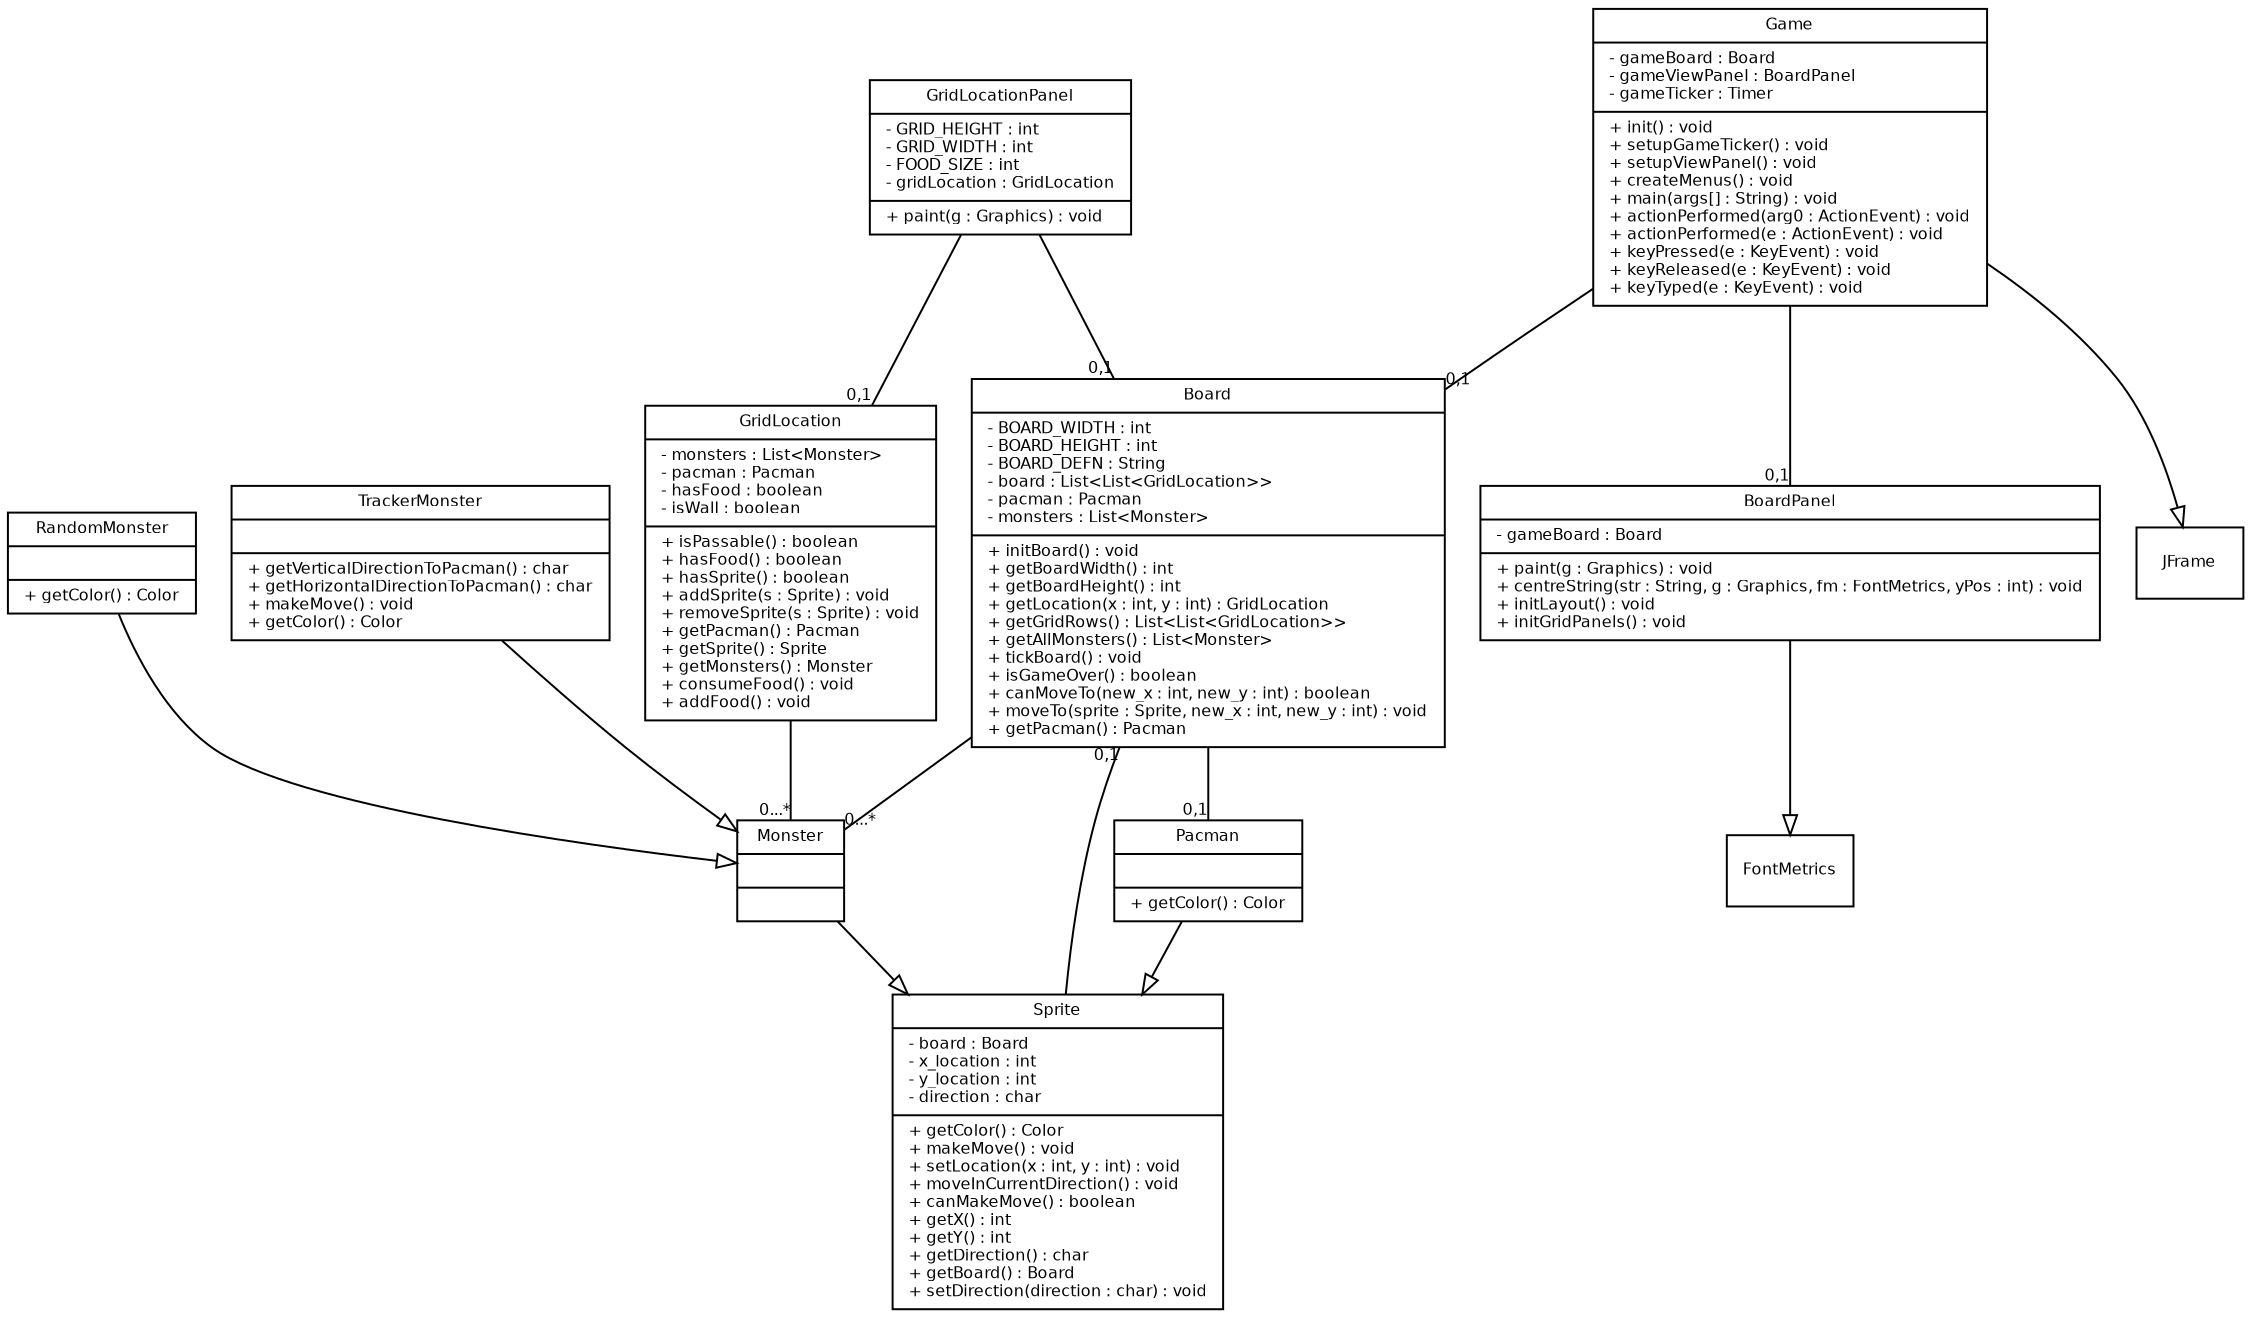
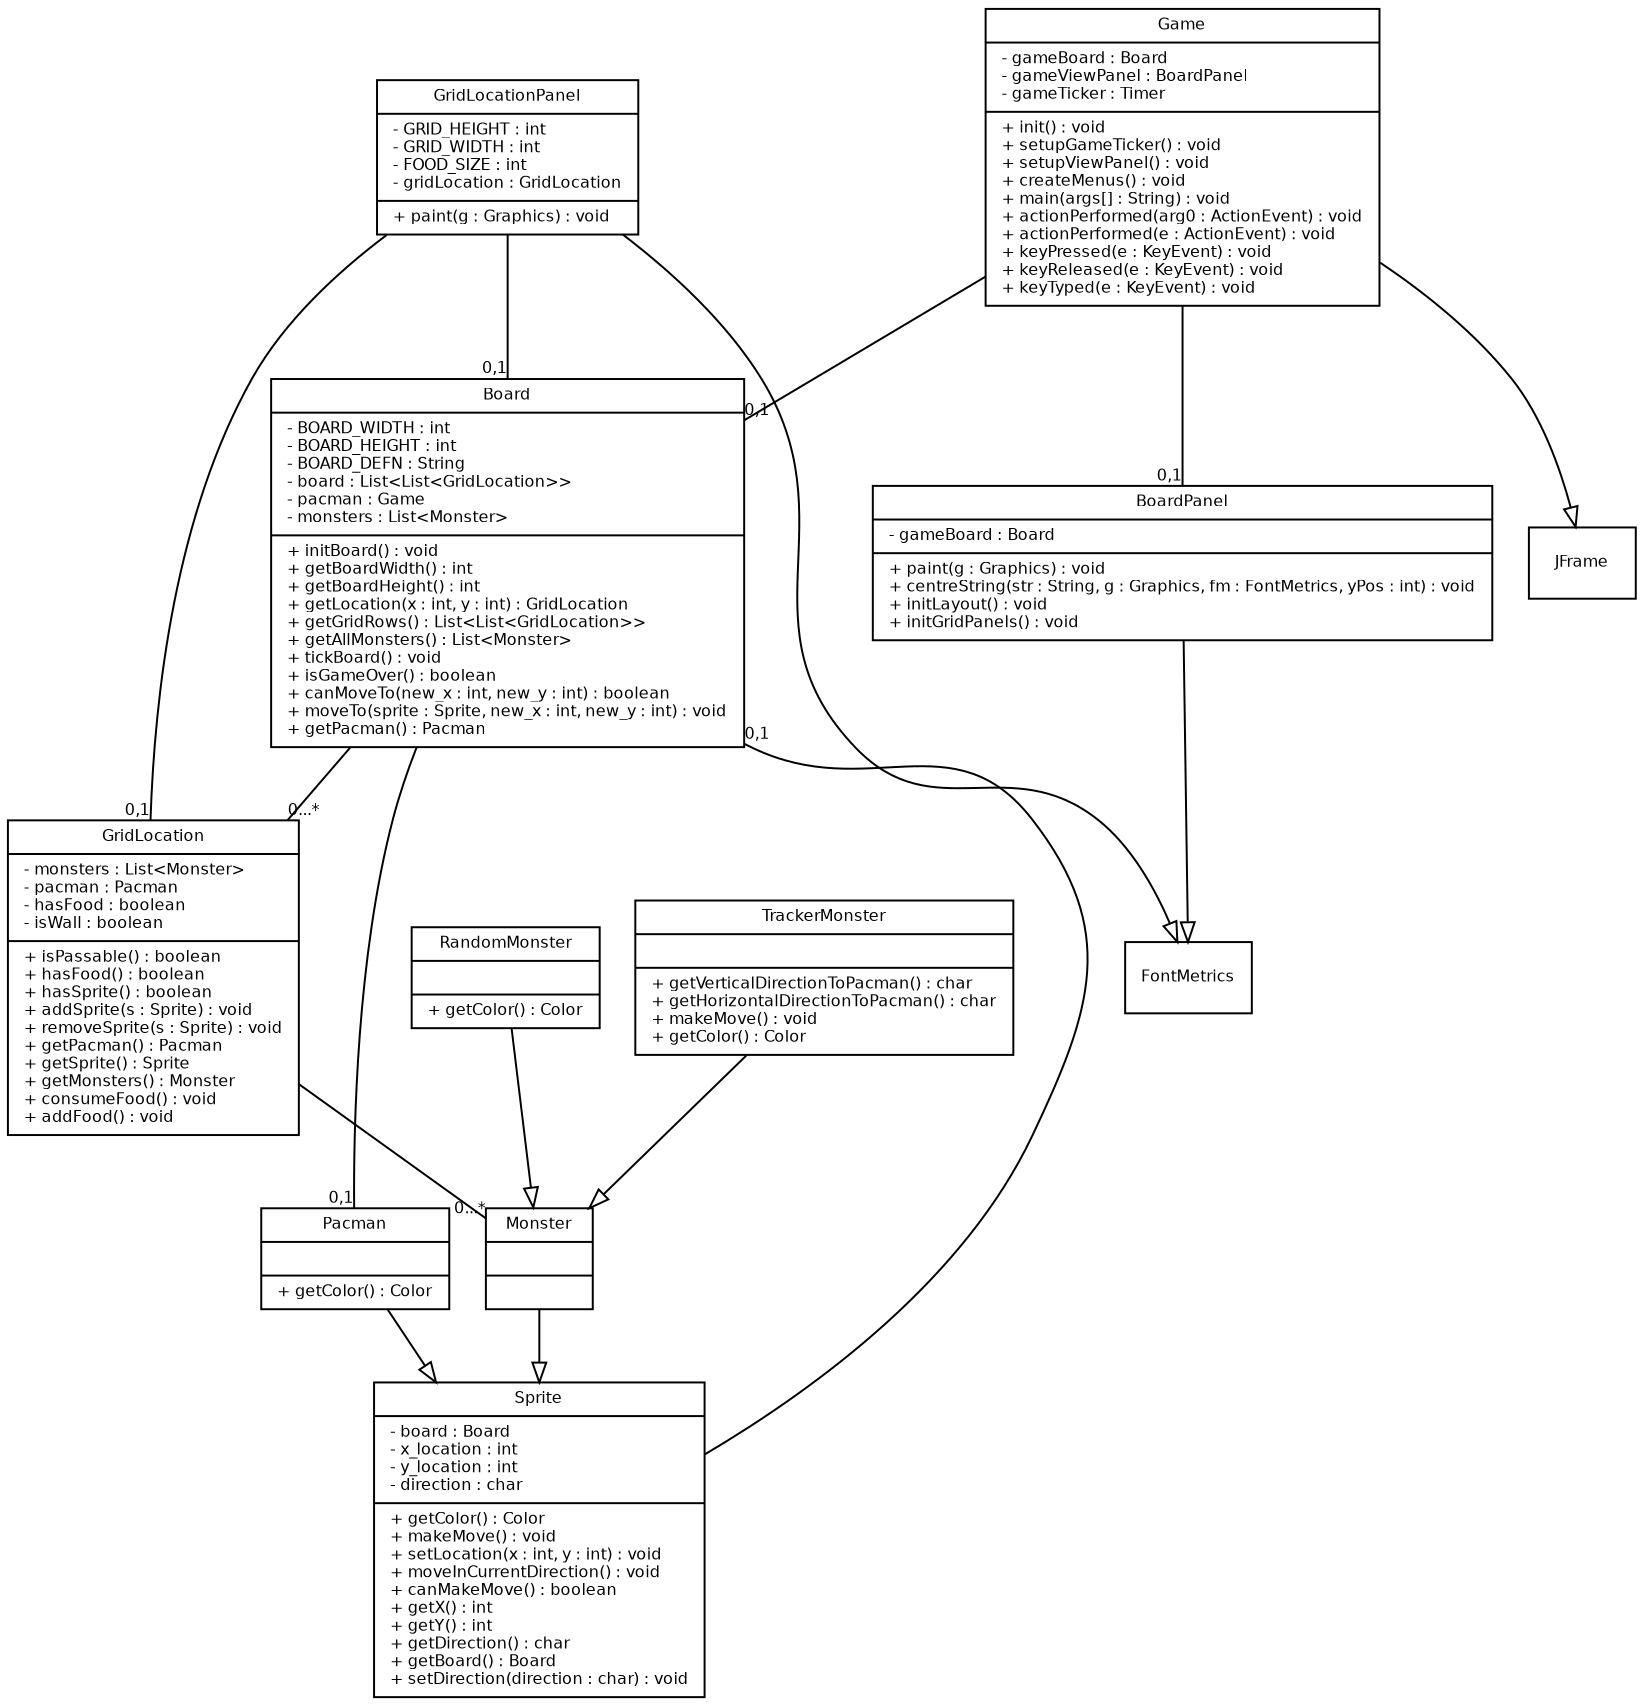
(1066, 500) -> (356, 500)
none -> (804, 660)
(908, 784) -> (319, 784)
